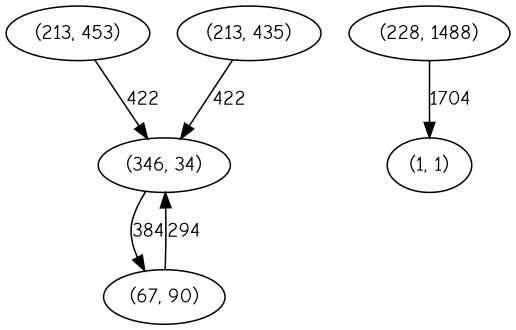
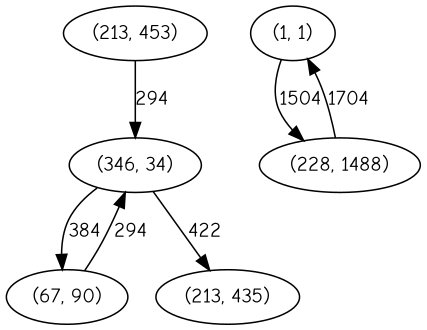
(211, 93) -> (177, 225)
none -> (276, 97)
(143, 99) -> (152, 99)
